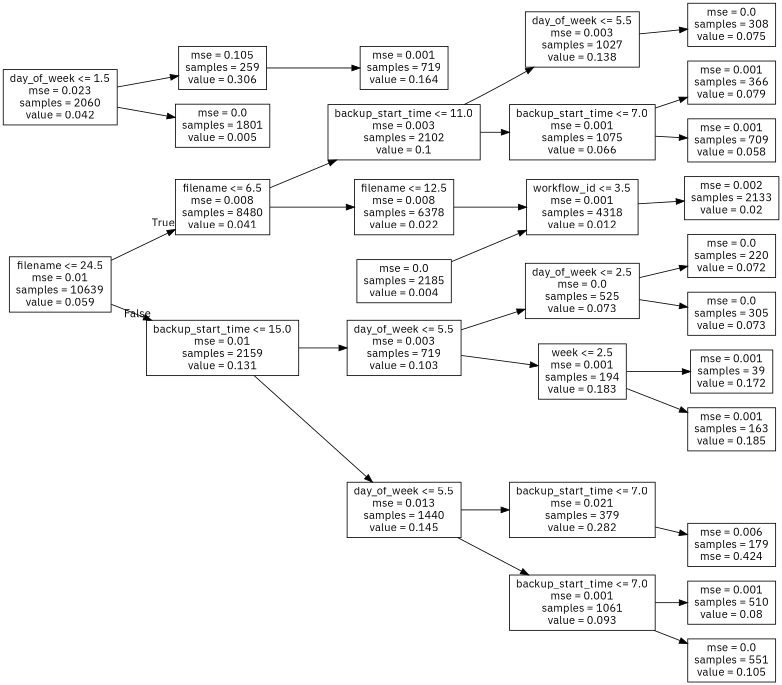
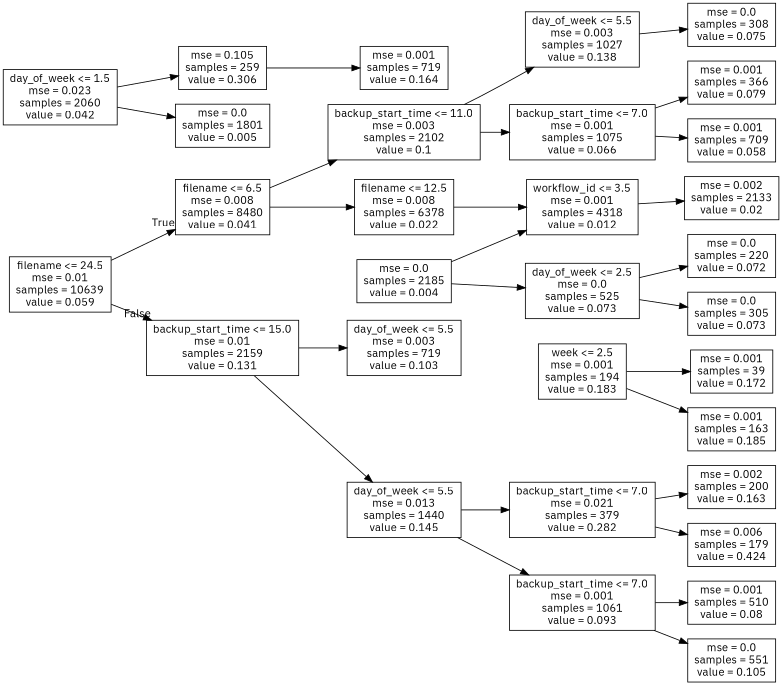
(489, 321) -> (484, 286)
(496, 360) -> none
none -> (732, 487)
(732, 545) -> (732, 545)
